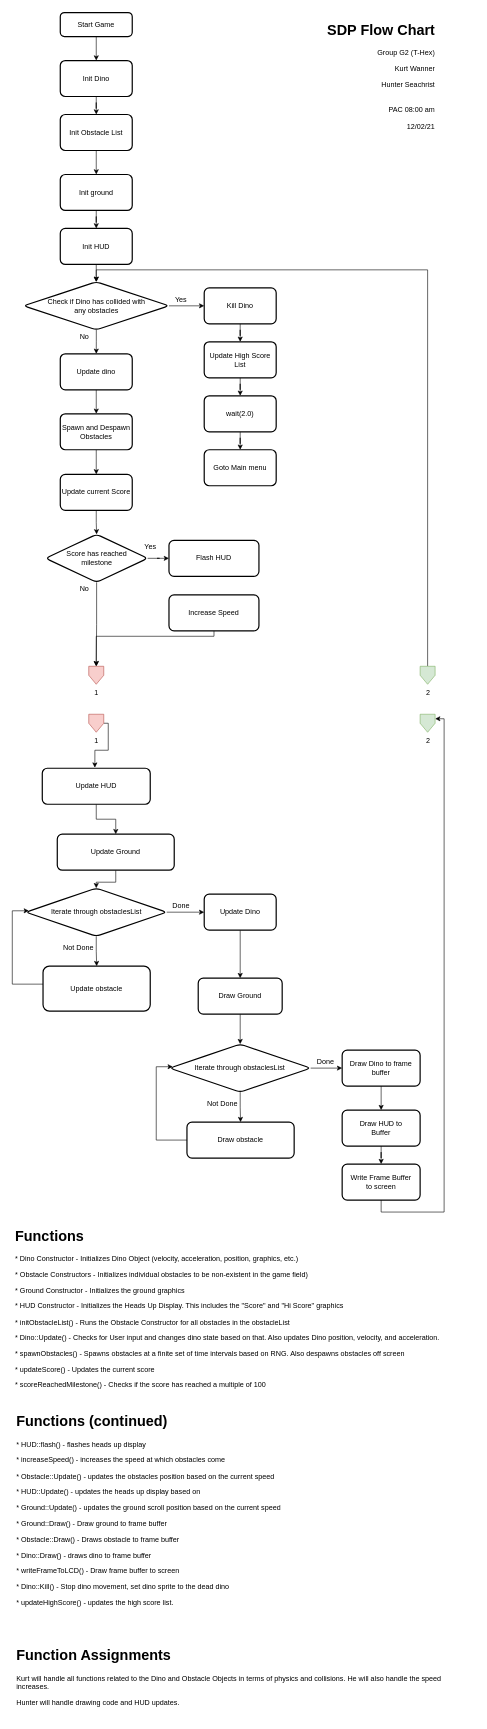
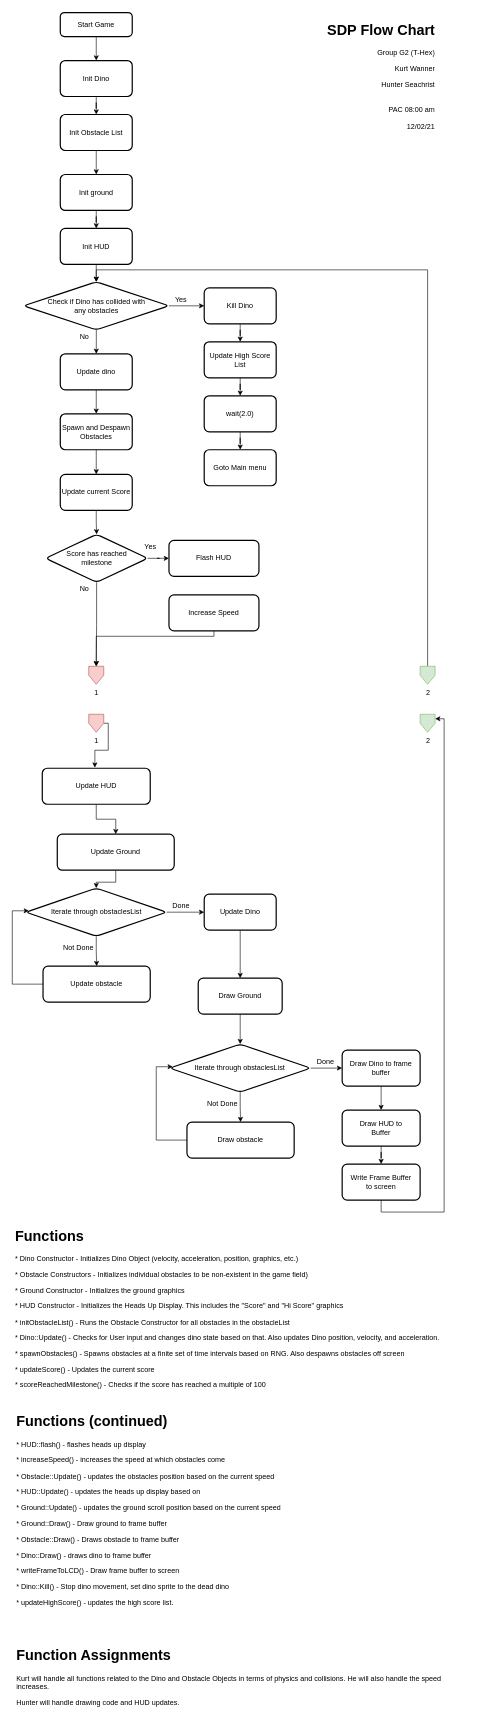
(97, 989) -> (97, 984)
